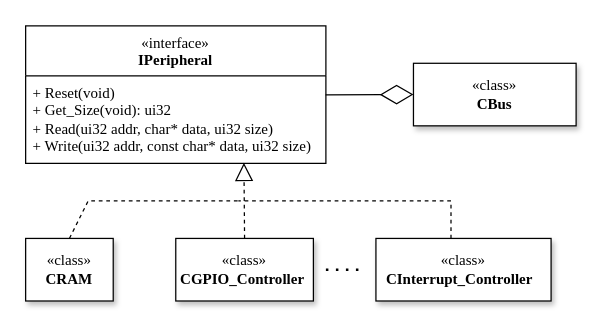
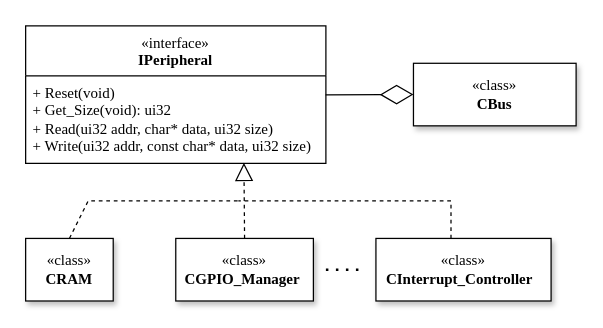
(244, 269) -> (244, 269)
